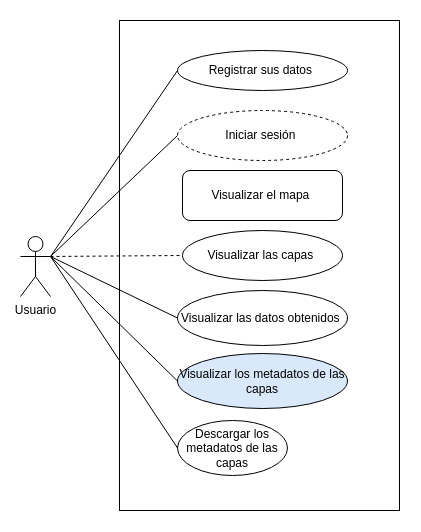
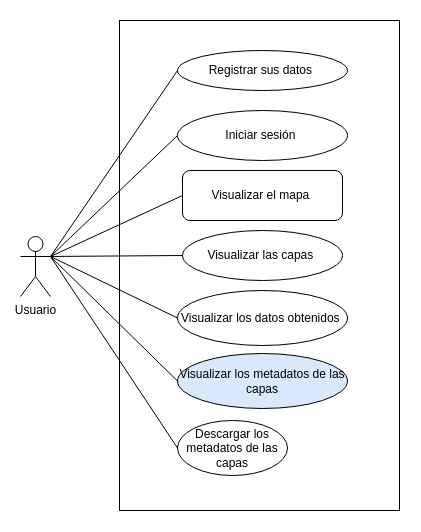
(263, 136) -> (263, 136)
none -> (119, 225)
(118, 256) -> (118, 256)
(263, 319) -> (263, 319)
